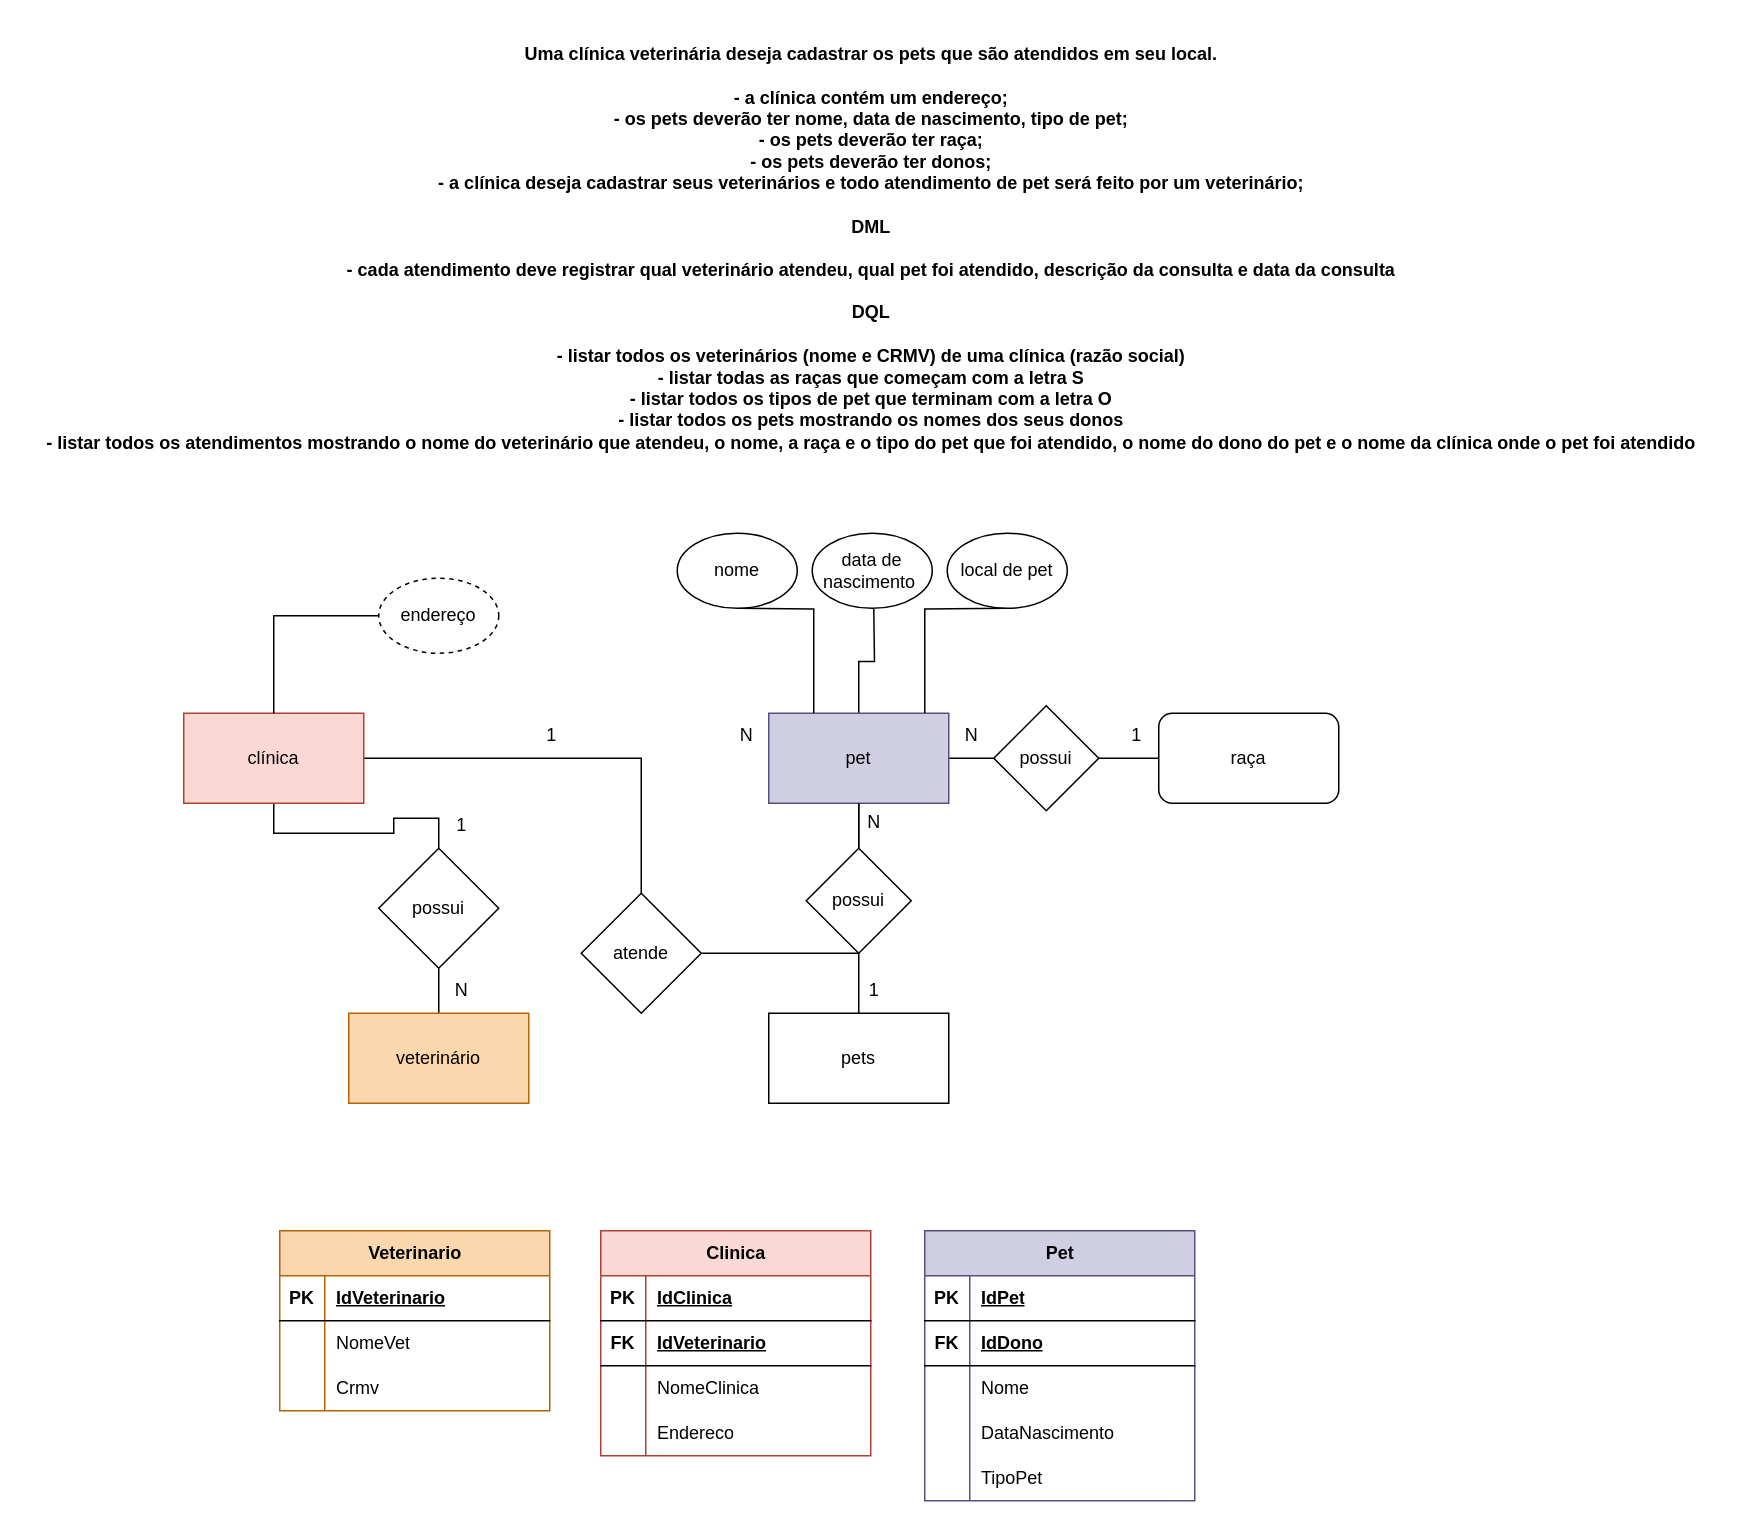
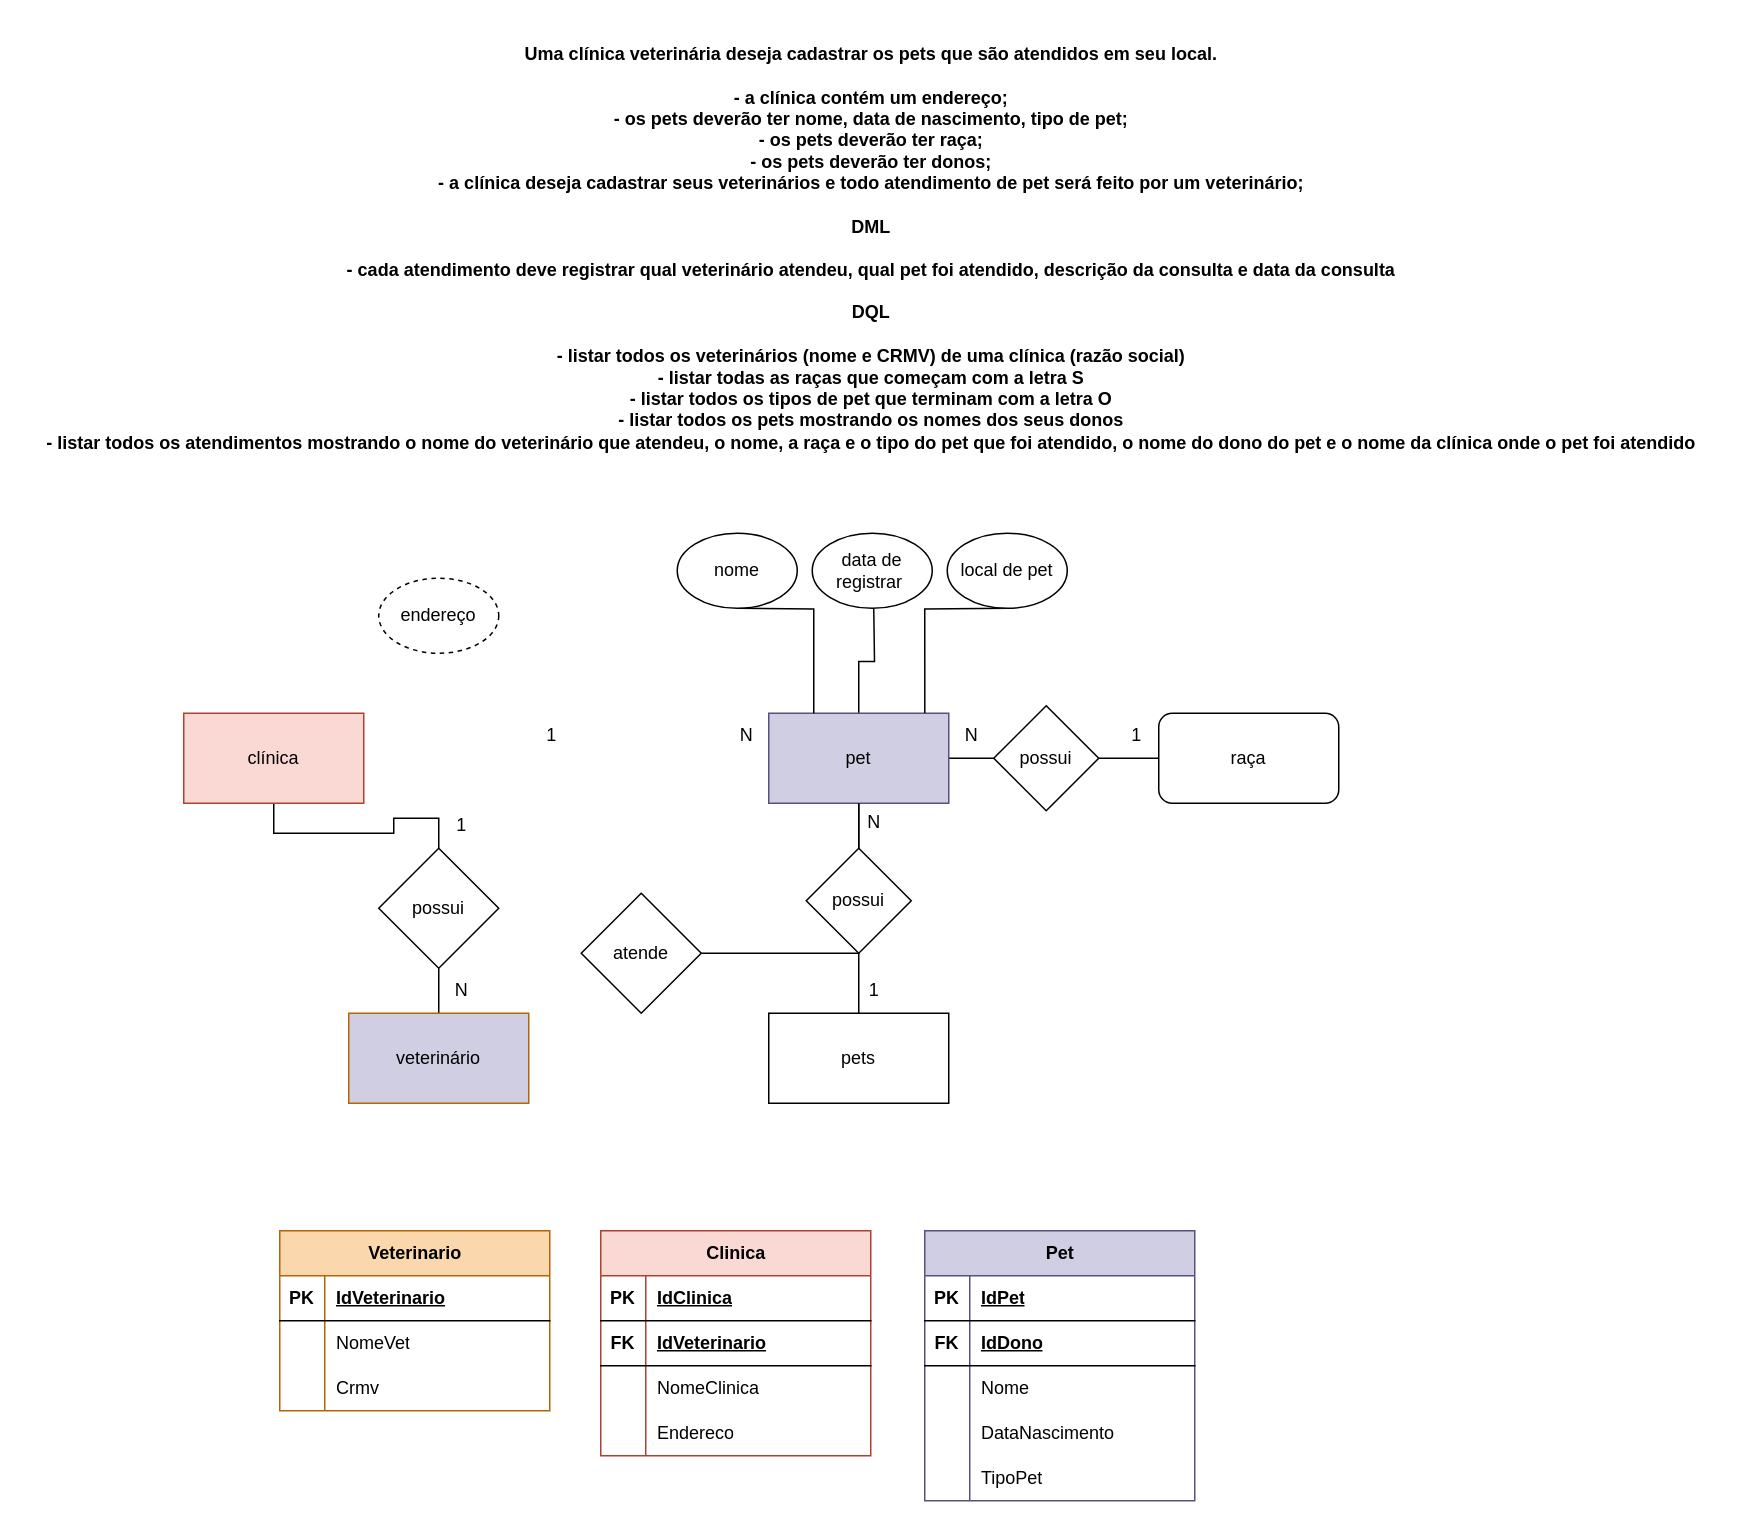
(872, 571) -> (872, 571)
(278, 616) -> none
(570, 758) -> none
(439, 1058) -> (439, 1058)
